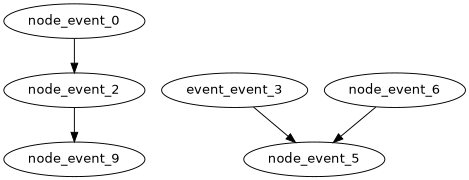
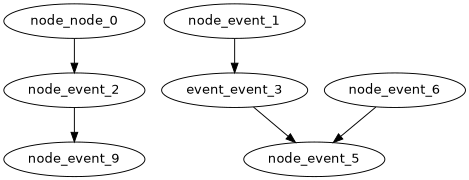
(74, 21) -> (74, 21)
none -> (235, 21)
